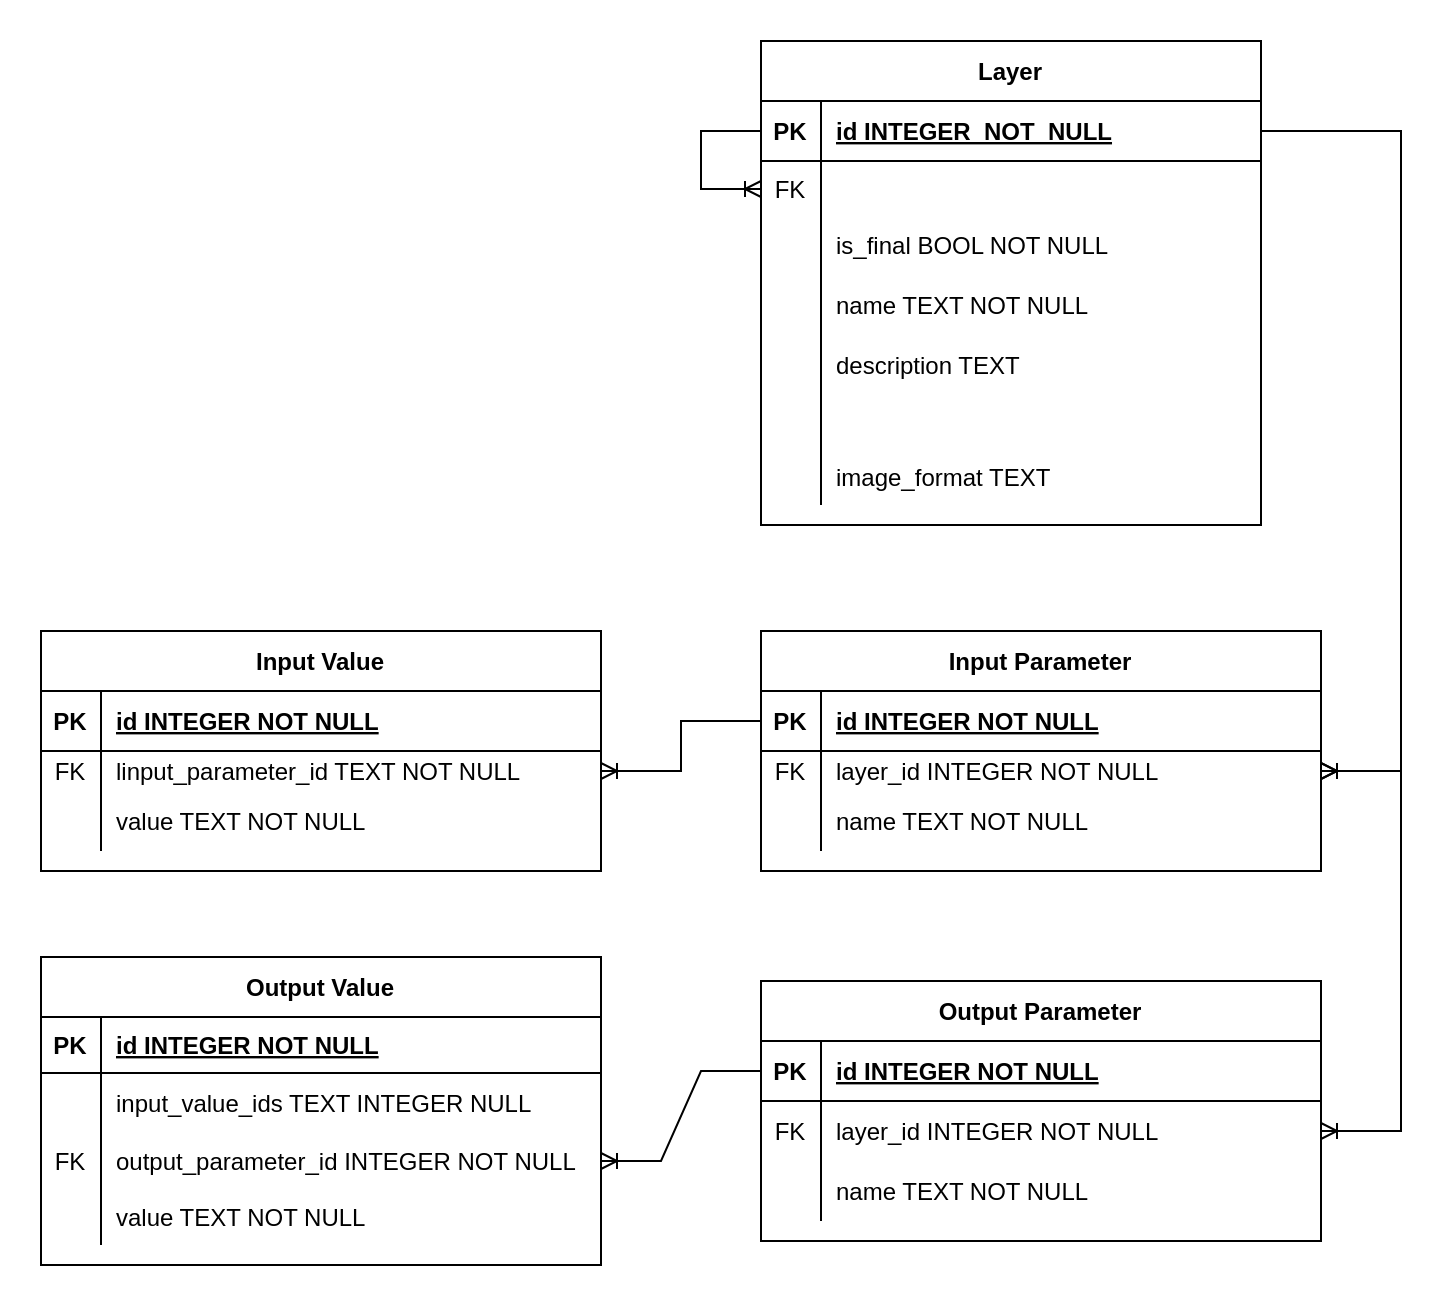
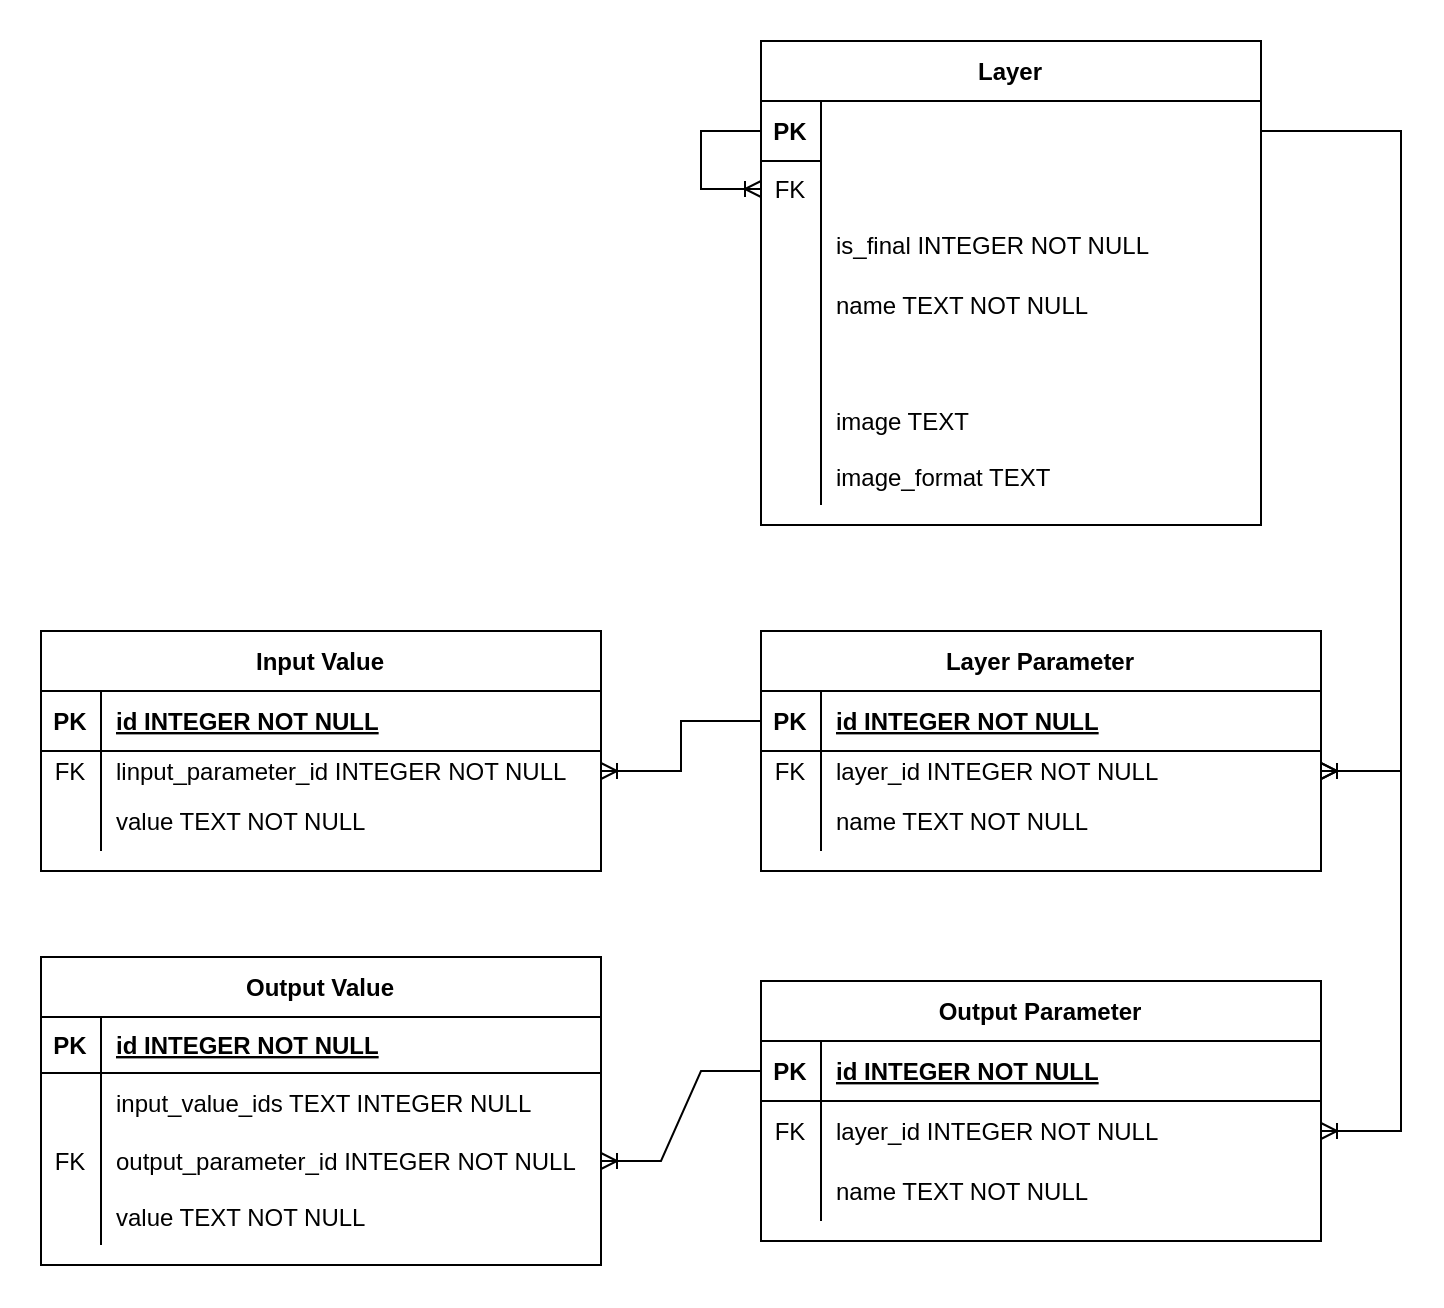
(1041, 131) -> none
(965, 246) -> (985, 246)
(1041, 365) -> none
none -> (1041, 421)
(1040, 662) -> (1040, 662)
(319, 772) -> (339, 772)
